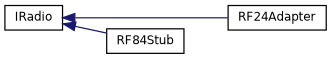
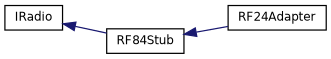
(152, 18) -> (212, 29)
